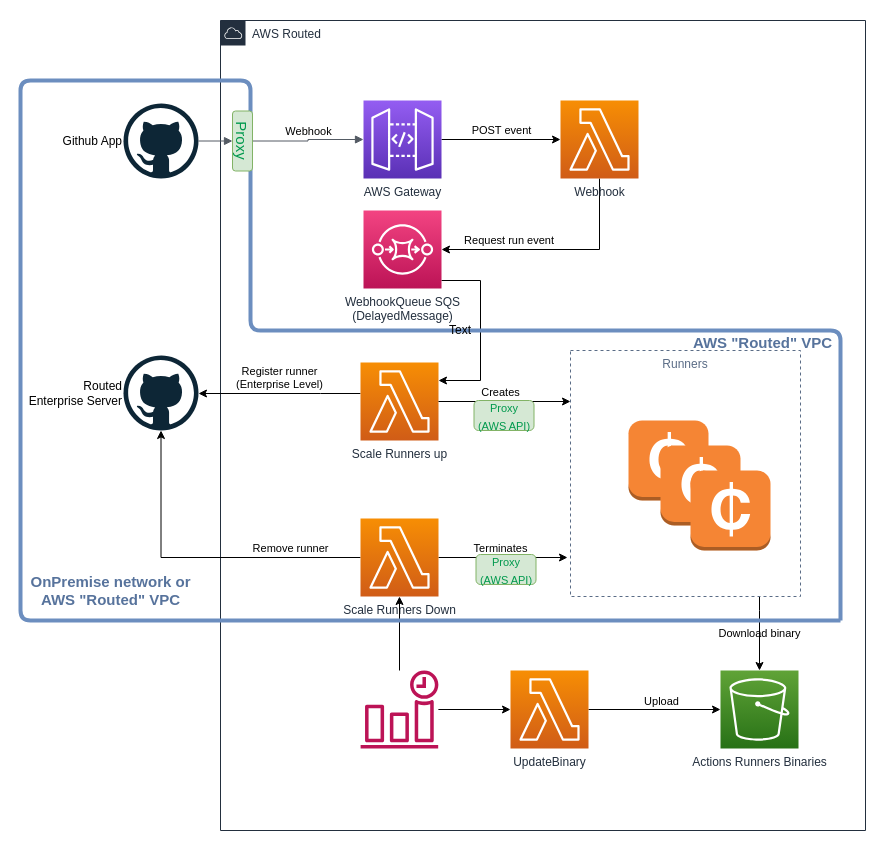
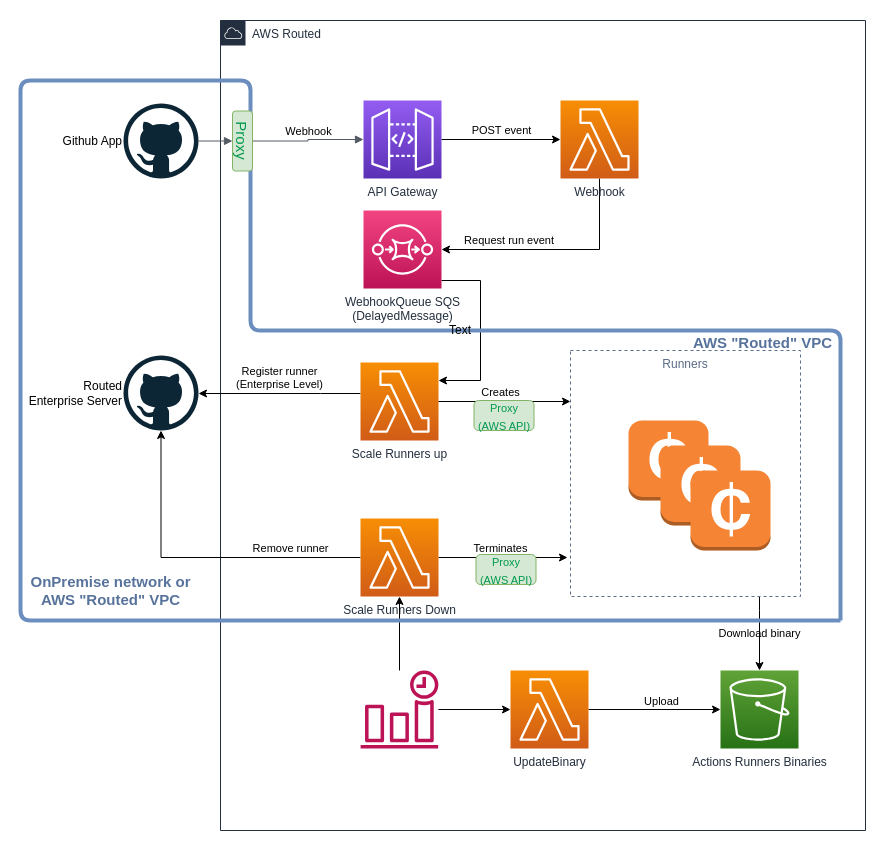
(403, 193) -> (403, 193)
